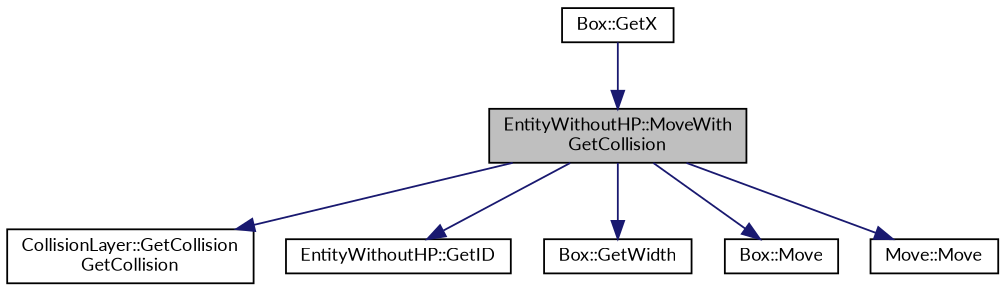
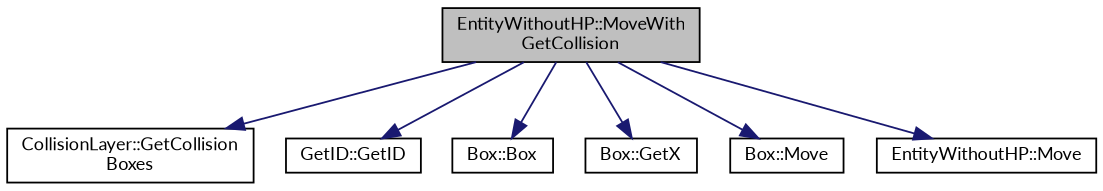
(618, 66) -> (604, 92)
(130, 256) -> (130, 156)
(398, 256) -> (353, 156)
(618, 256) -> (503, 156)
(934, 256) -> (987, 156)
